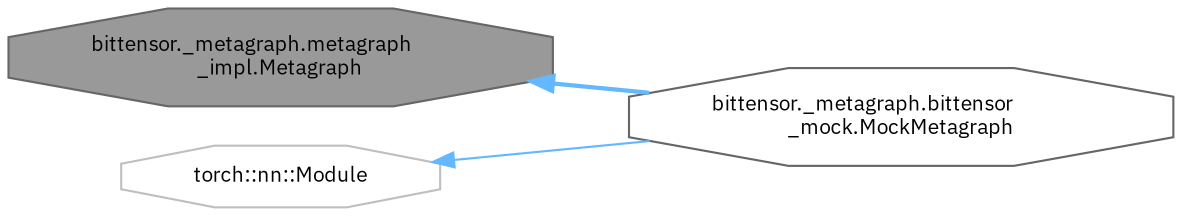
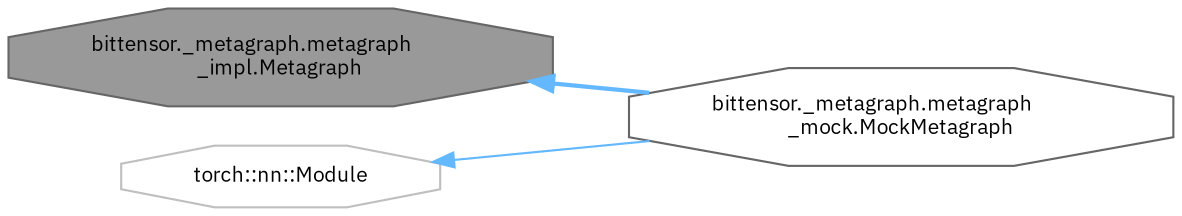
(901, 117) -> (901, 117)
